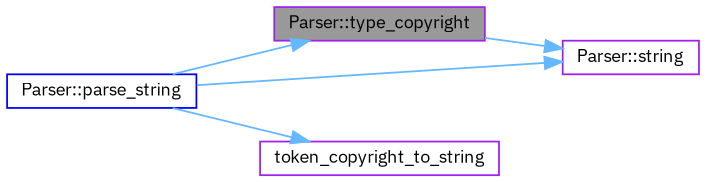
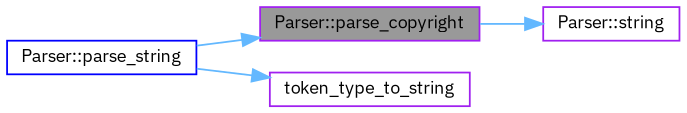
(380, 24) -> (370, 24)
(371, 74) -> none
(380, 158) -> (370, 89)
